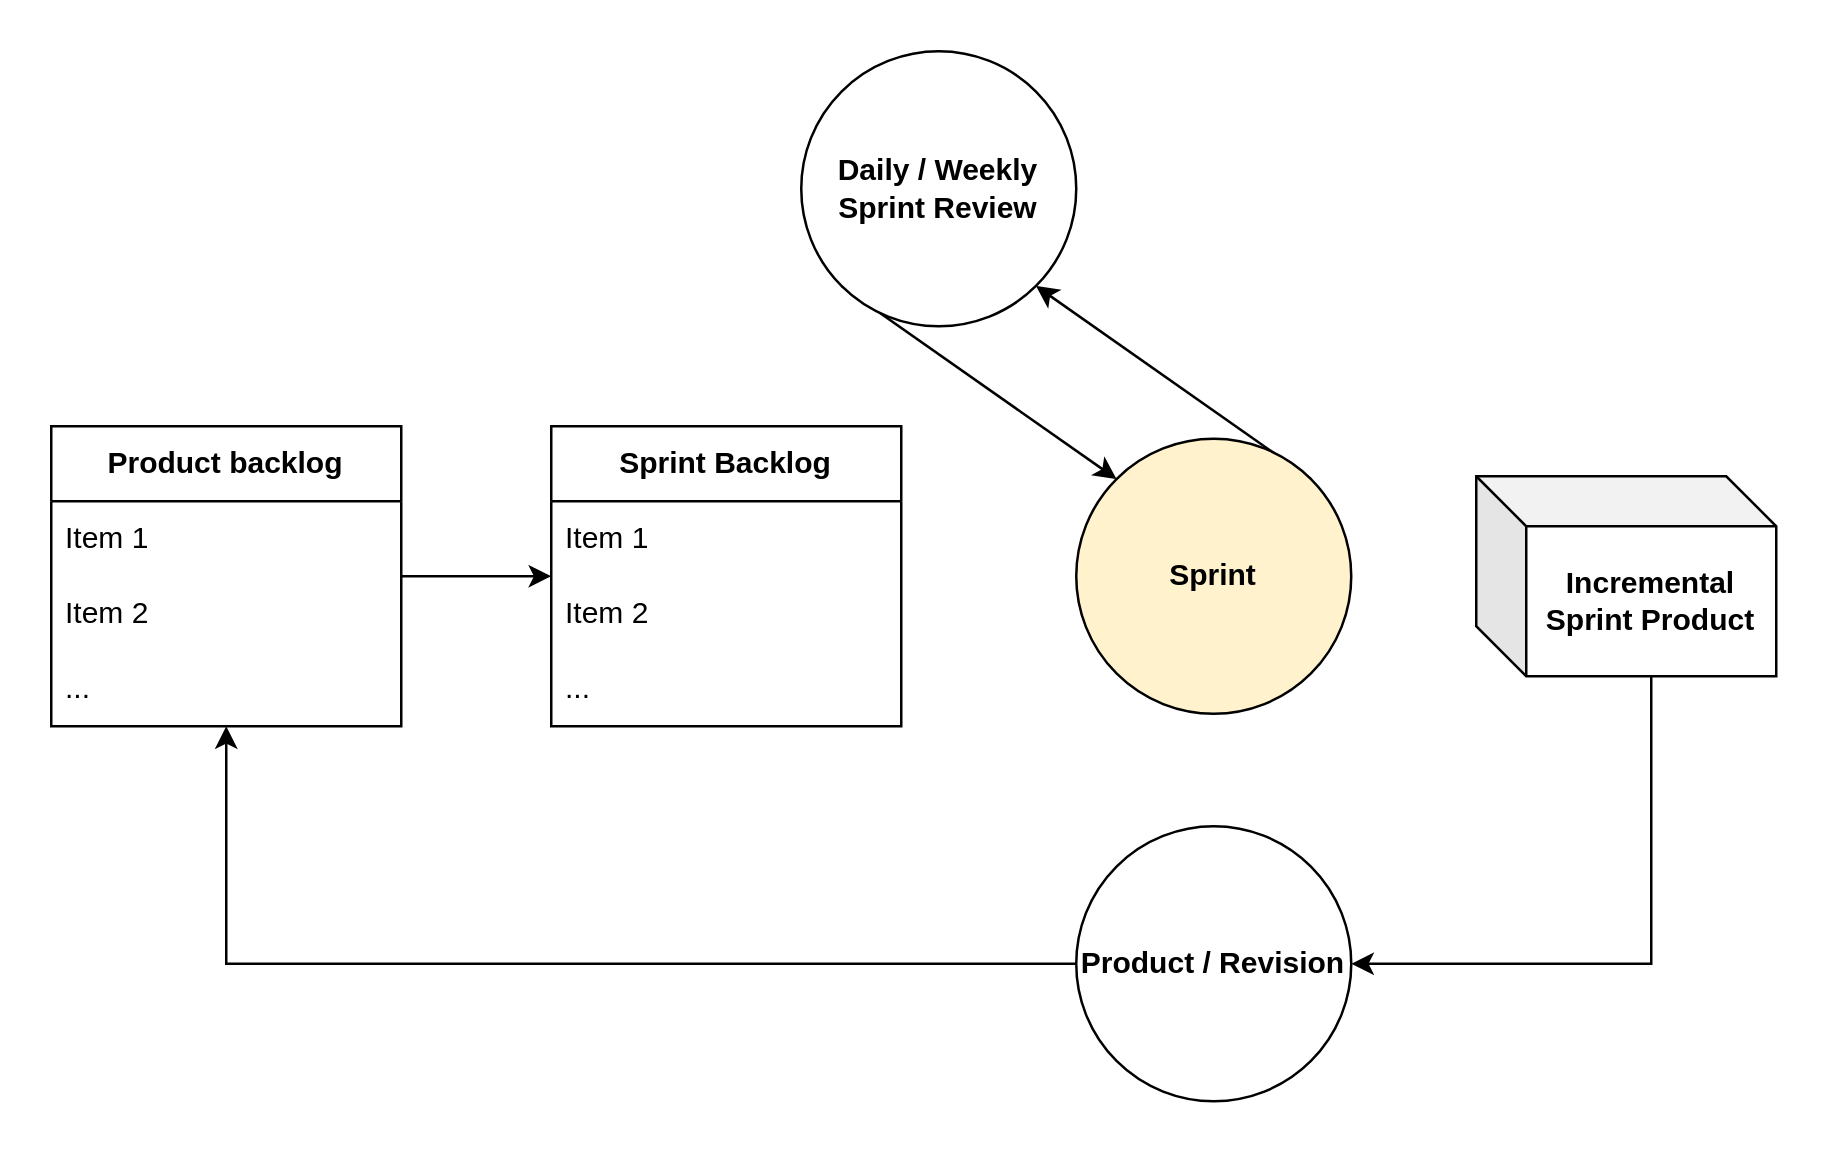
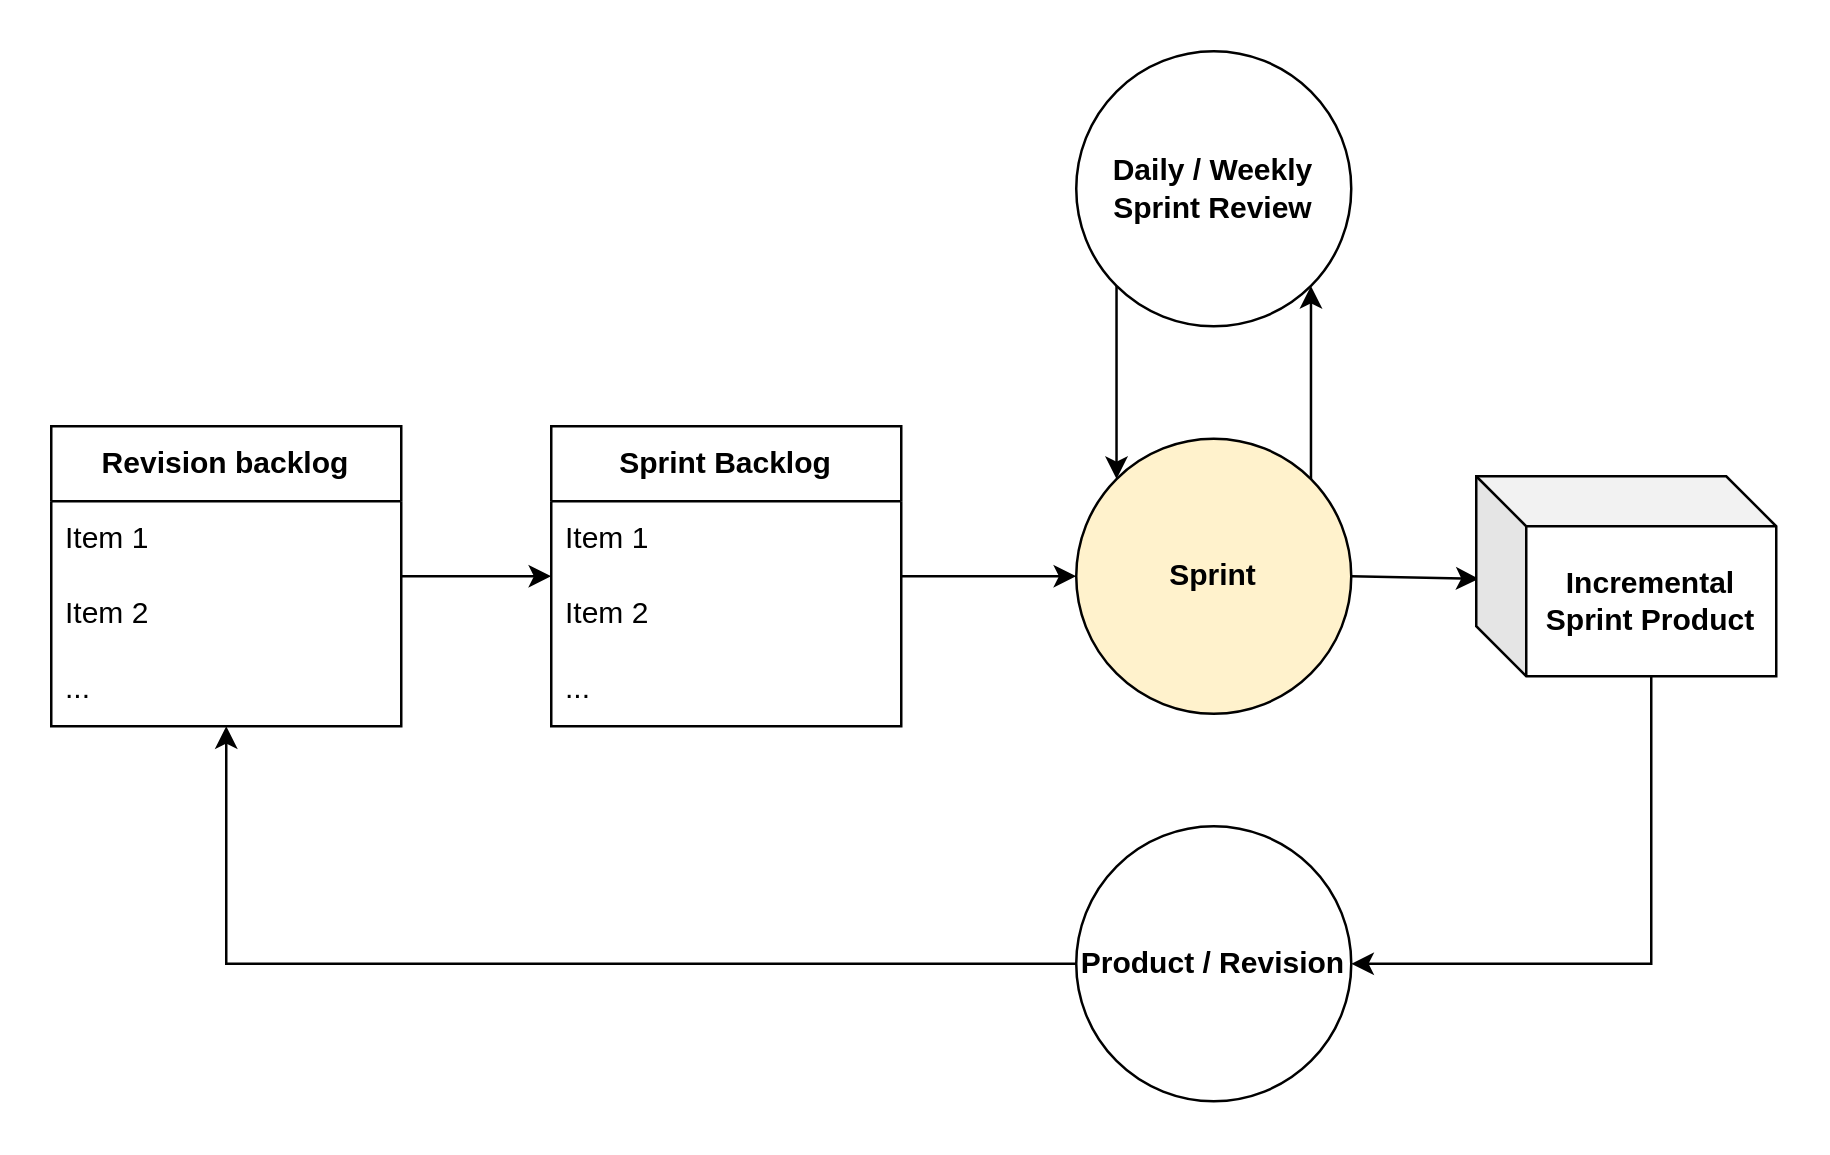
(939, 189) -> (1214, 189)
(226, 464) -> (226, 464)
none -> (982, 576)
none -> (1406, 577)
